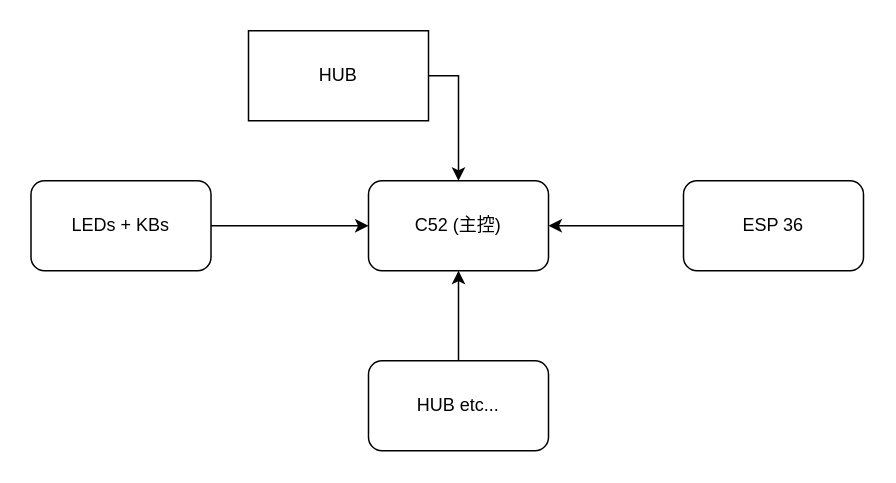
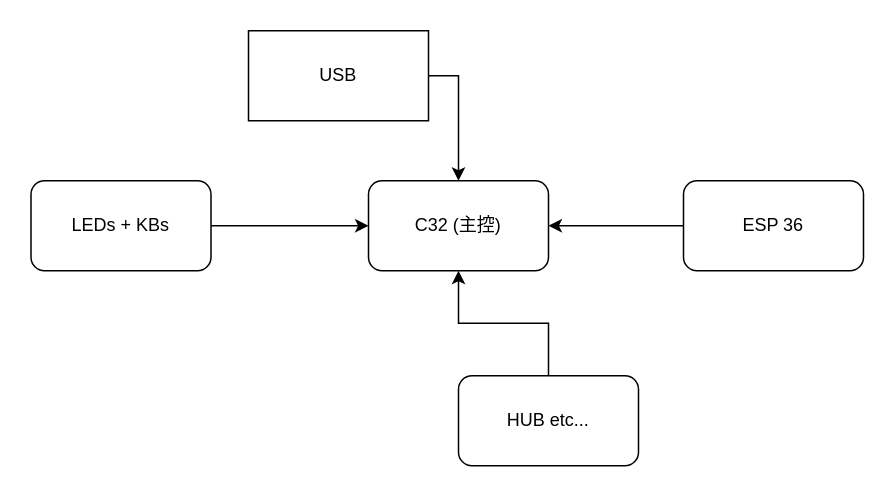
(338, 76) -> (338, 76)
(458, 226) -> (458, 226)
(458, 406) -> (548, 421)
